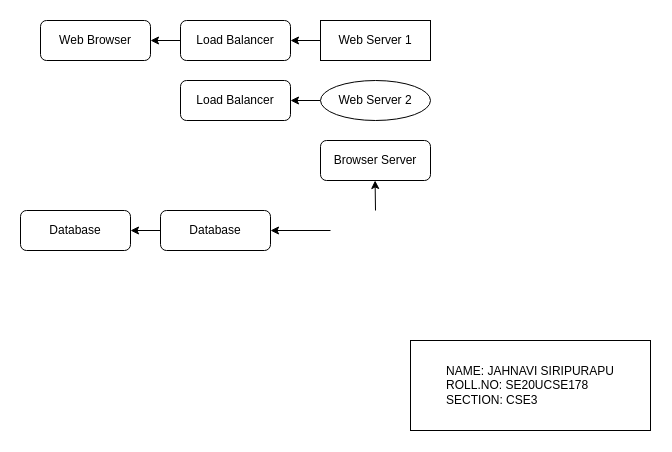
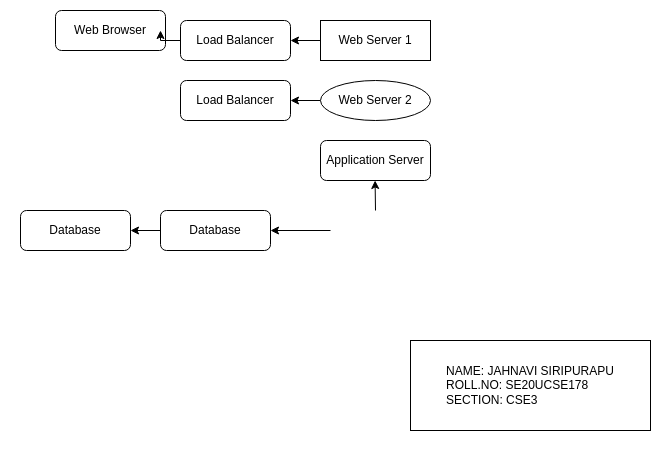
(96, 41) -> (111, 31)
(376, 161) -> (376, 161)
